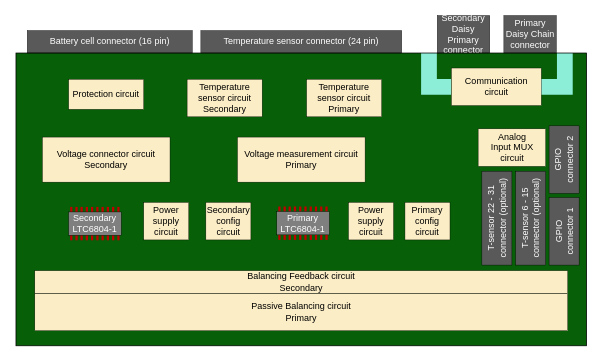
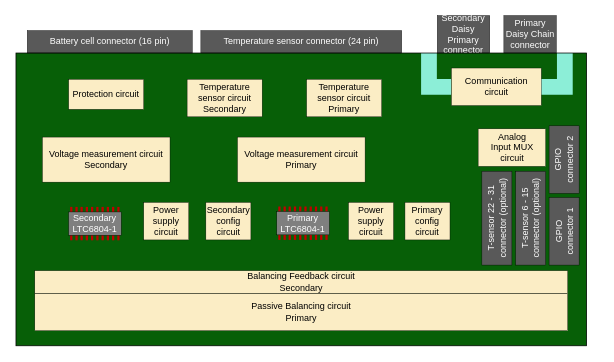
(106, 159) -> (106, 159)
